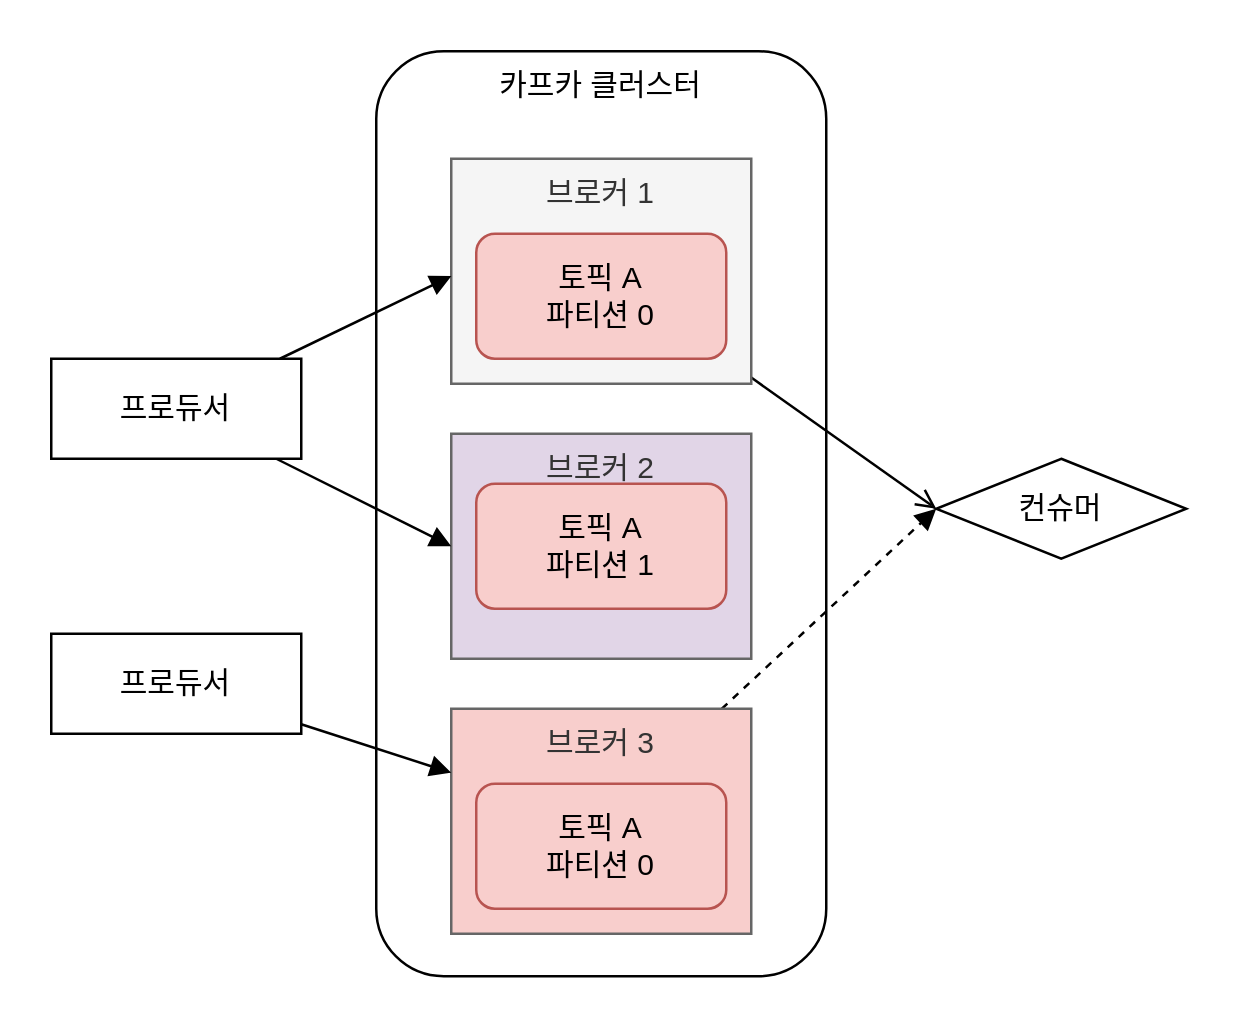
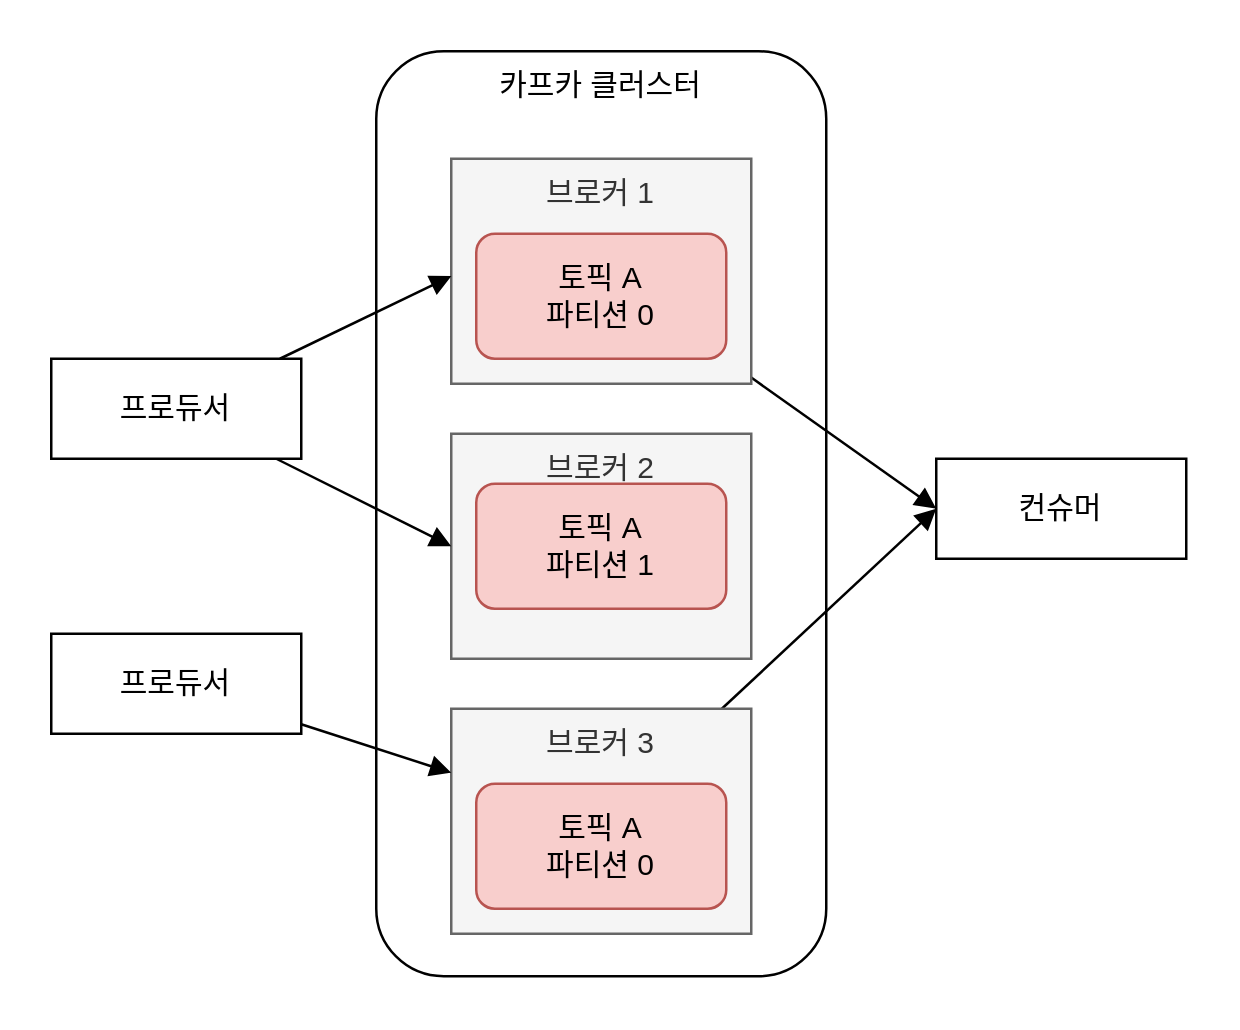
(601, 469) -> (601, 469)
(924, 500) -> (919, 496)
(1061, 509) -> (1061, 509)
(822, 615) -> (822, 615)
(601, 744) -> (601, 744)
